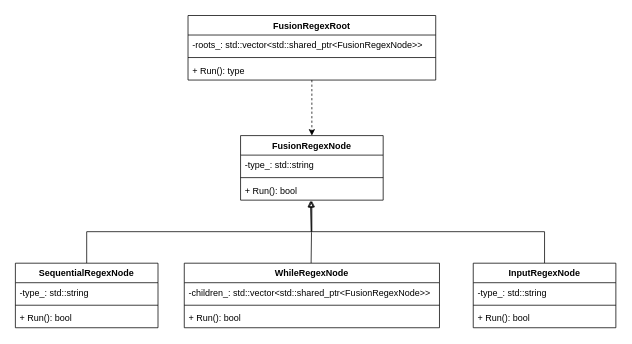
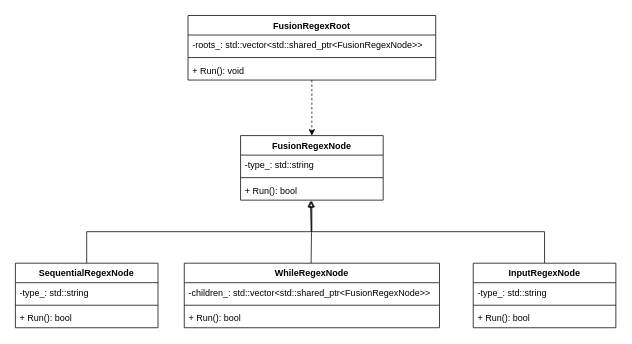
(222, 71) -> (220, 71)
